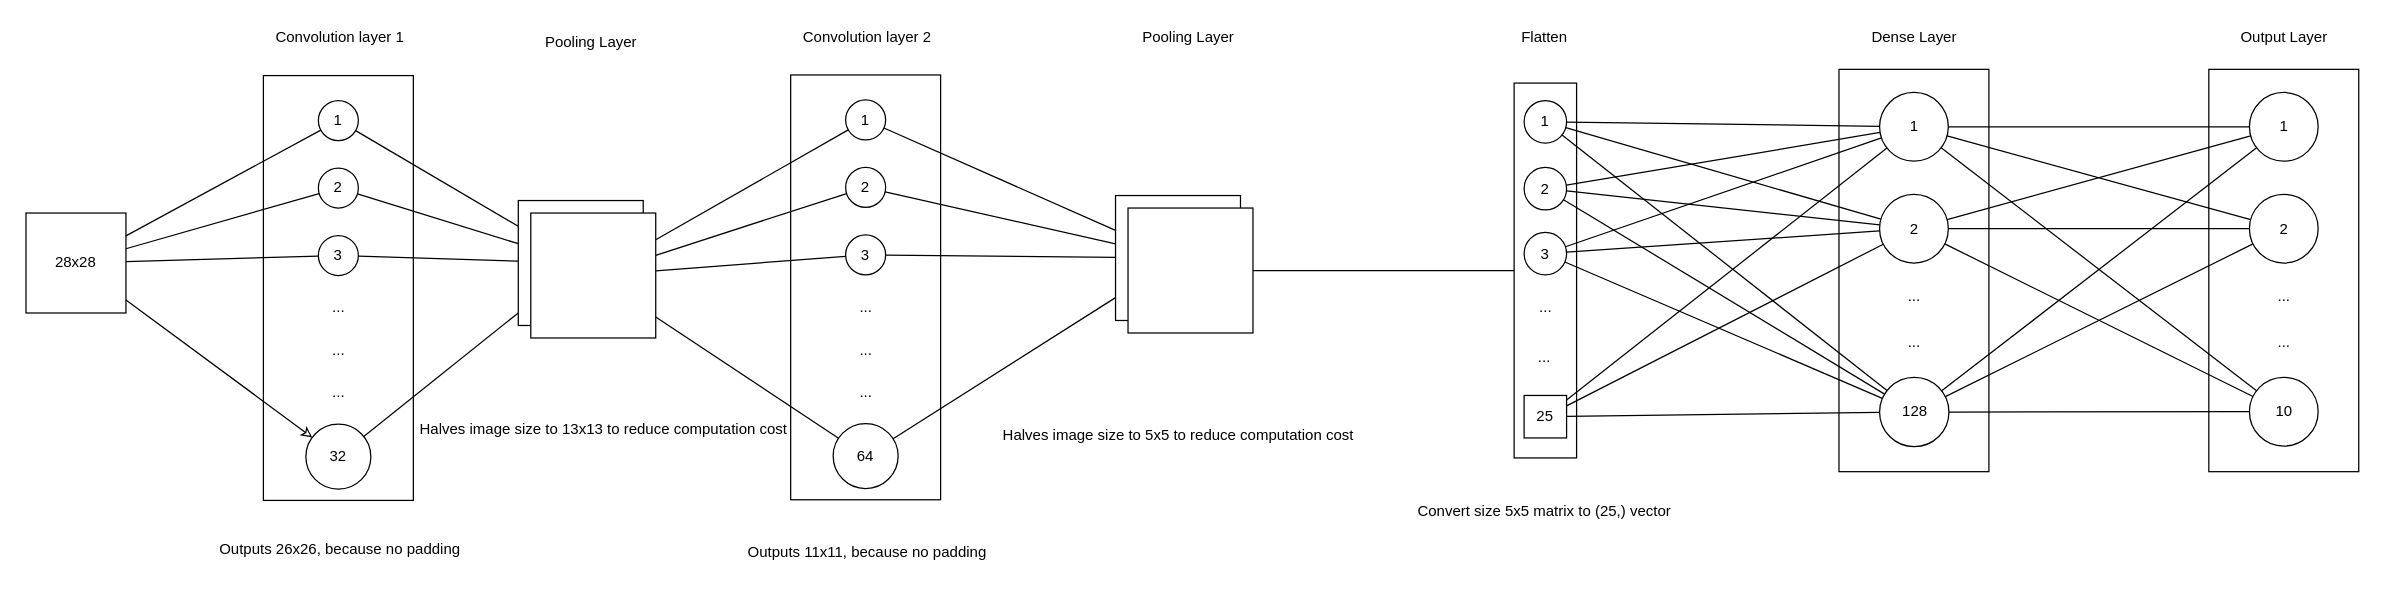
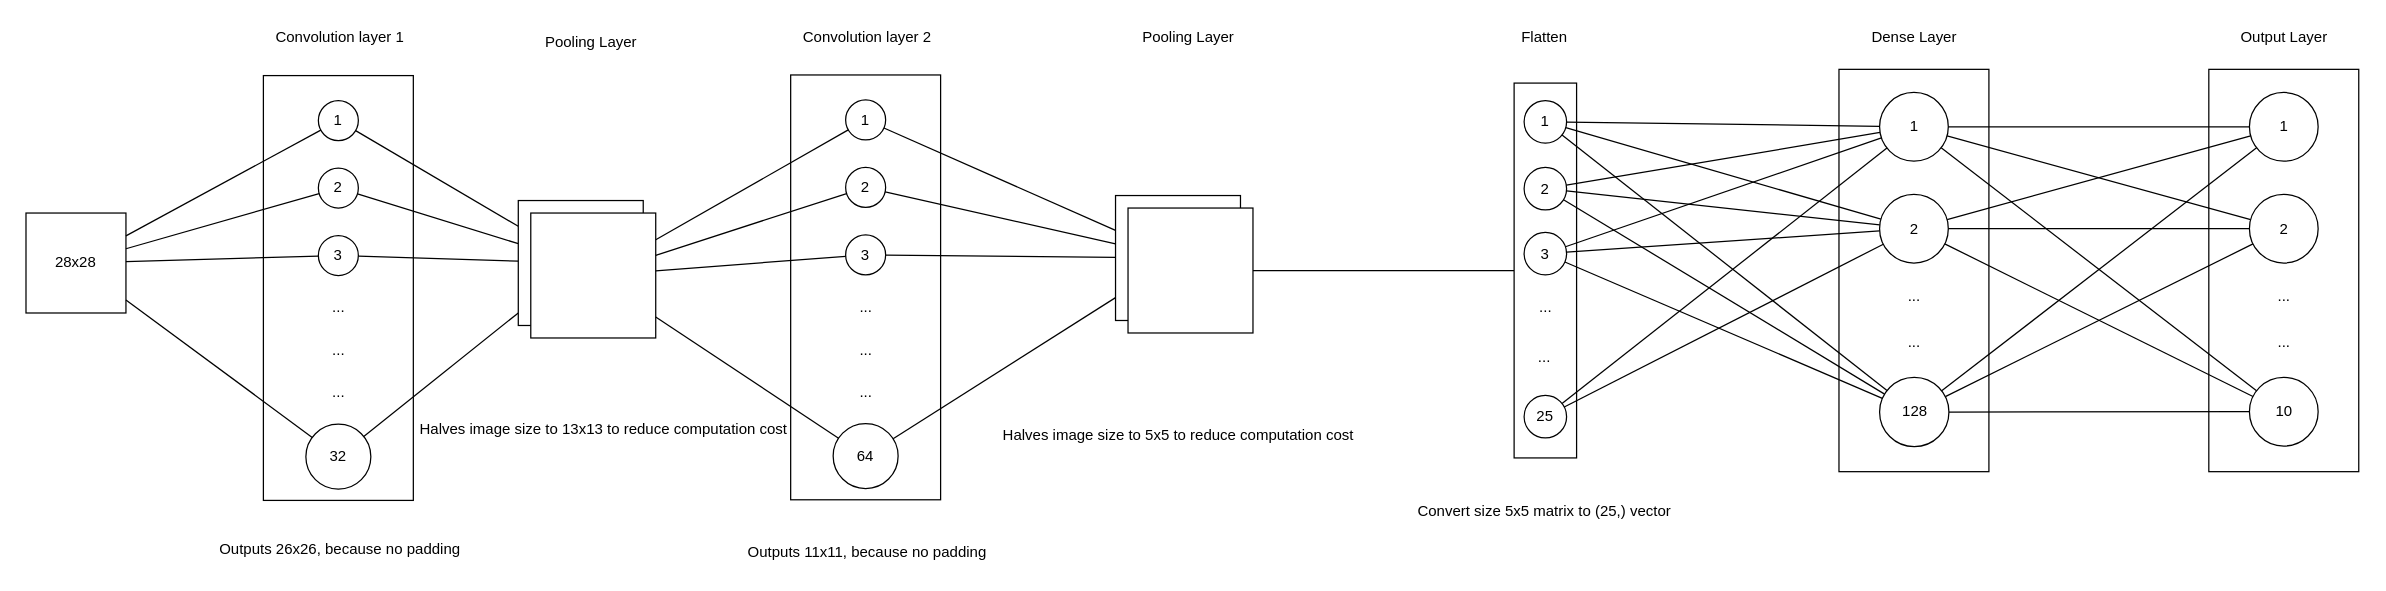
(1723, 415) -> none
(1546, 417) -> (1546, 417)
(304, 432) -> (307, 434)
